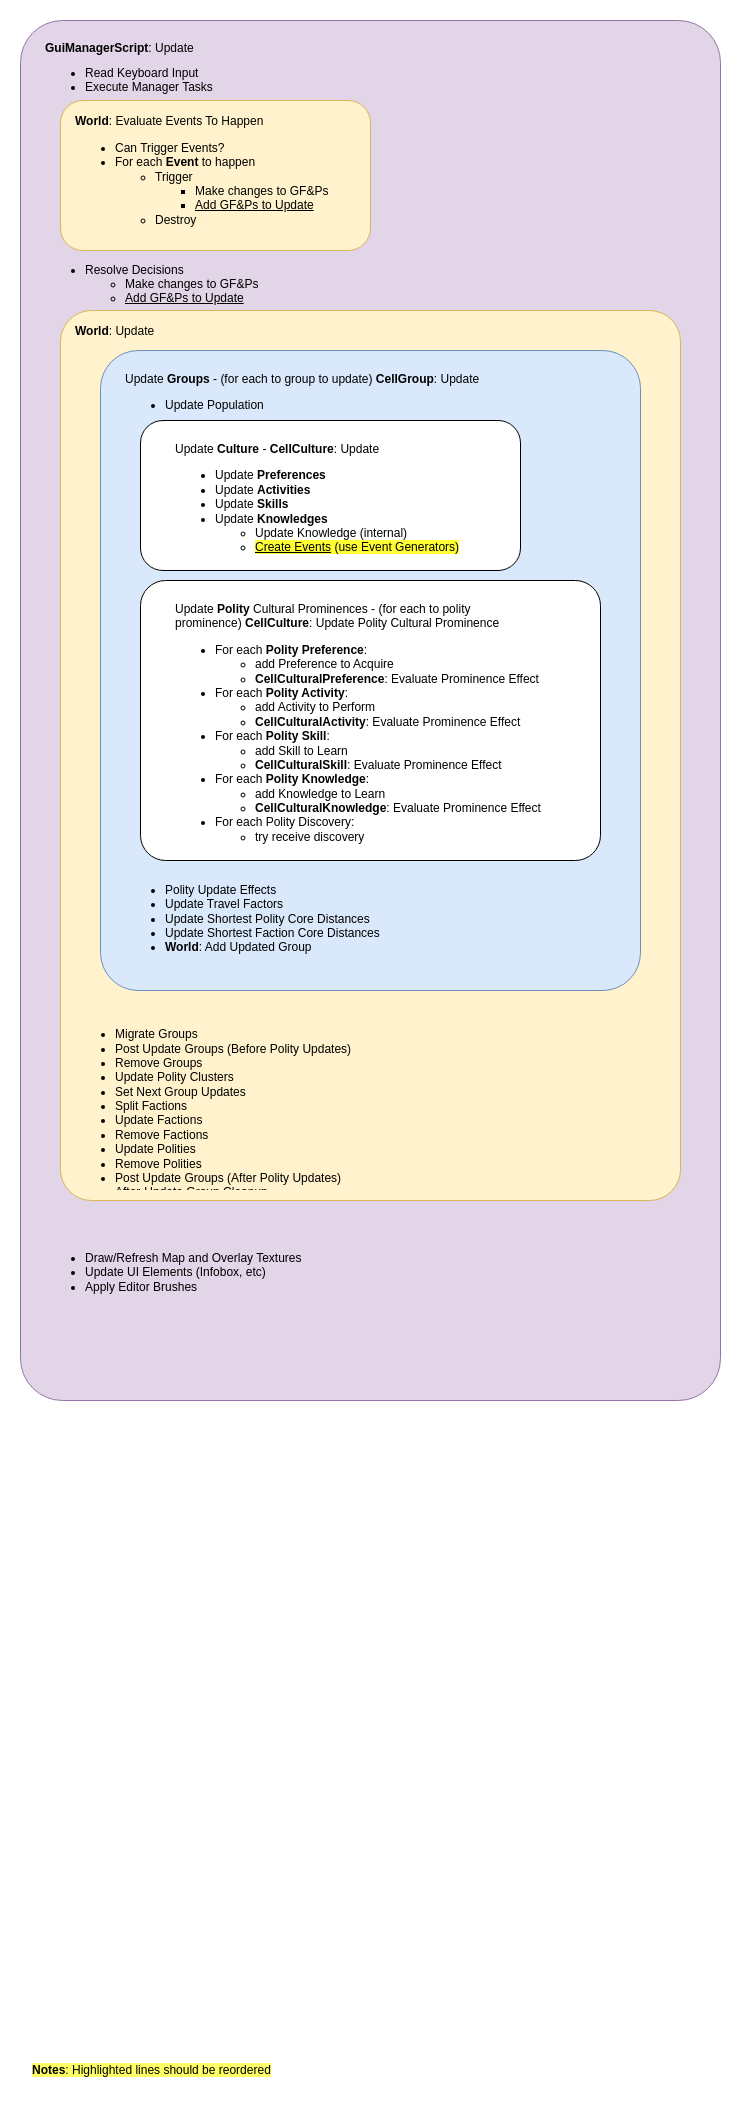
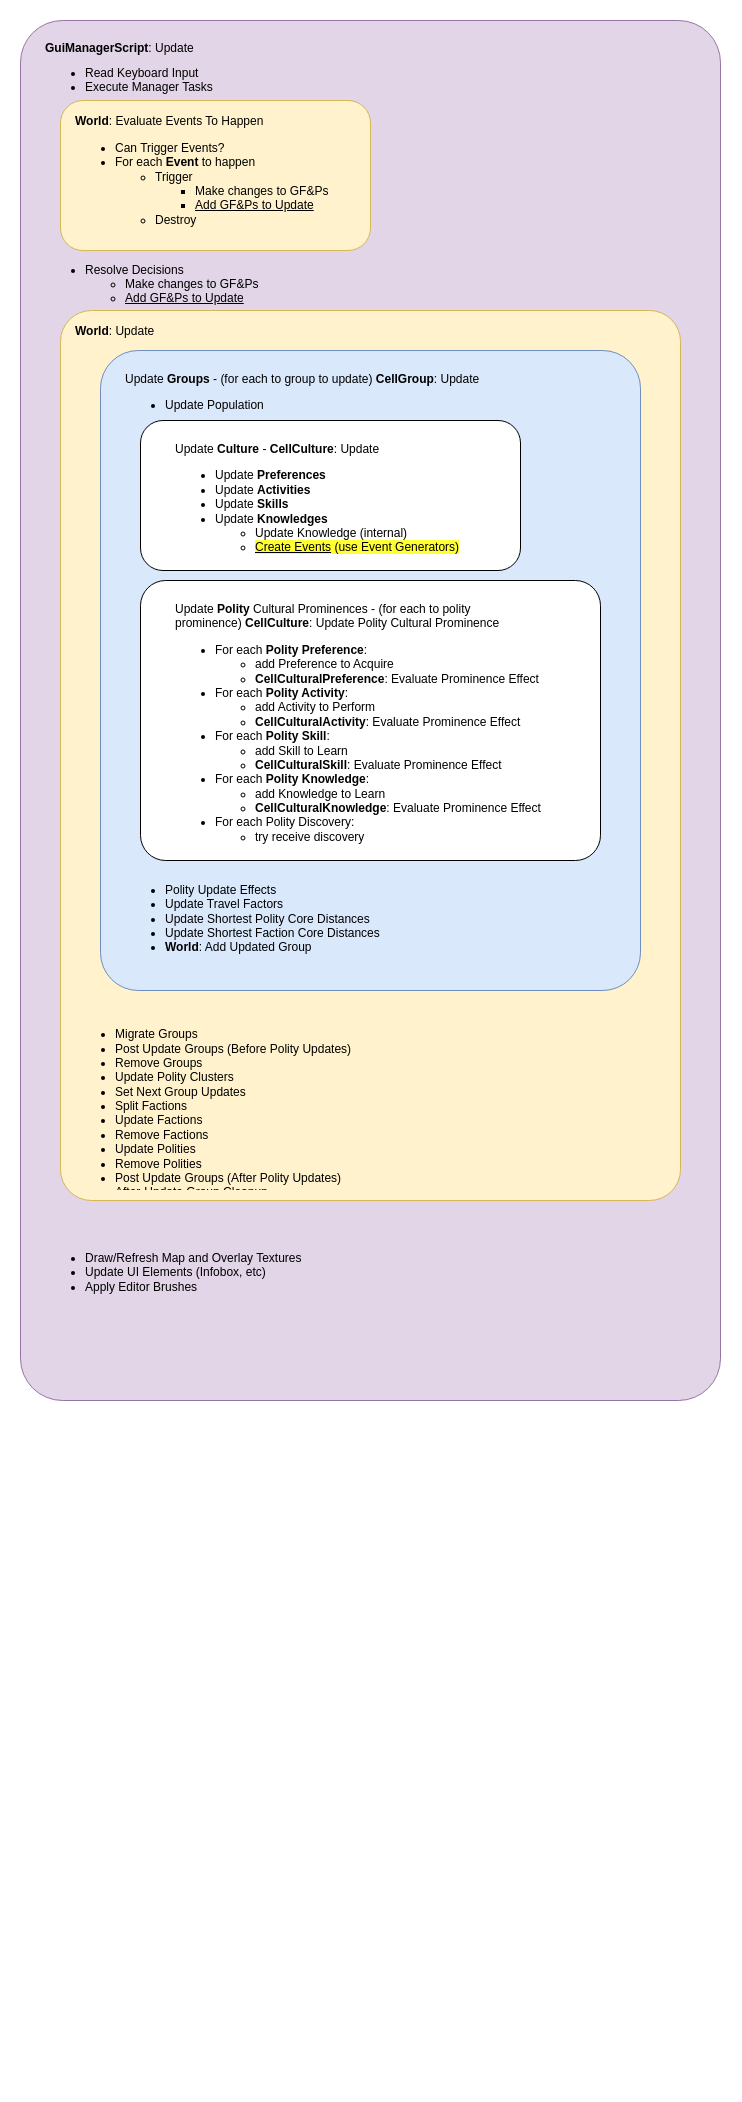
(156, 2071) -> none
